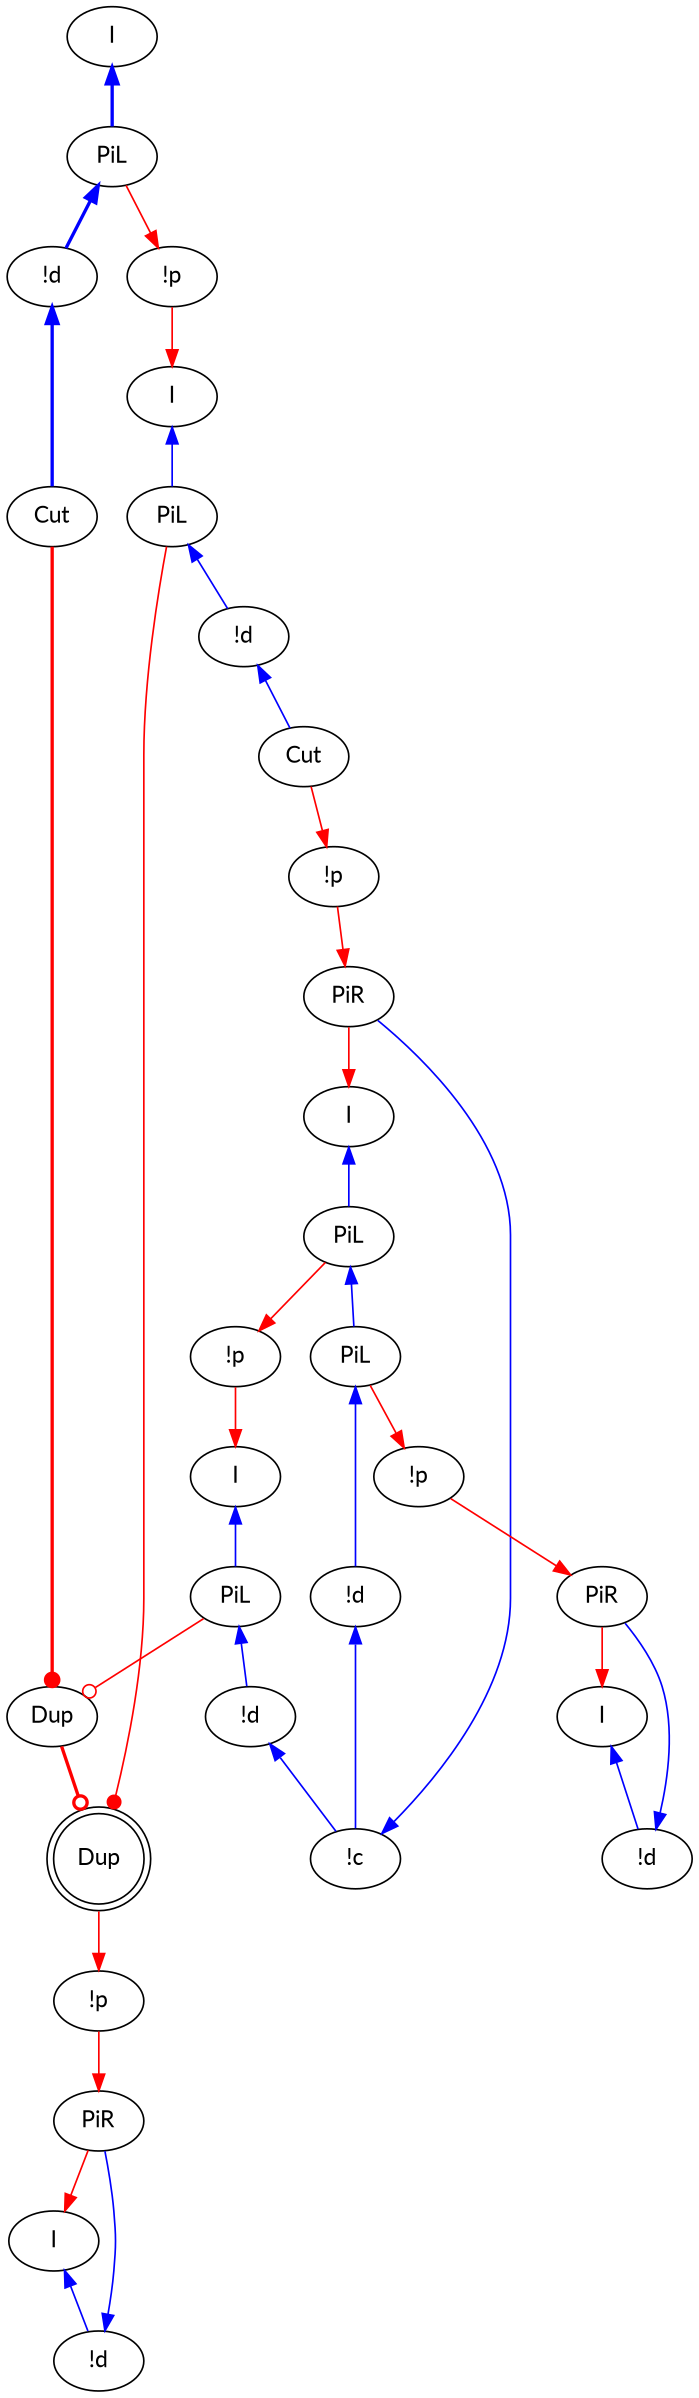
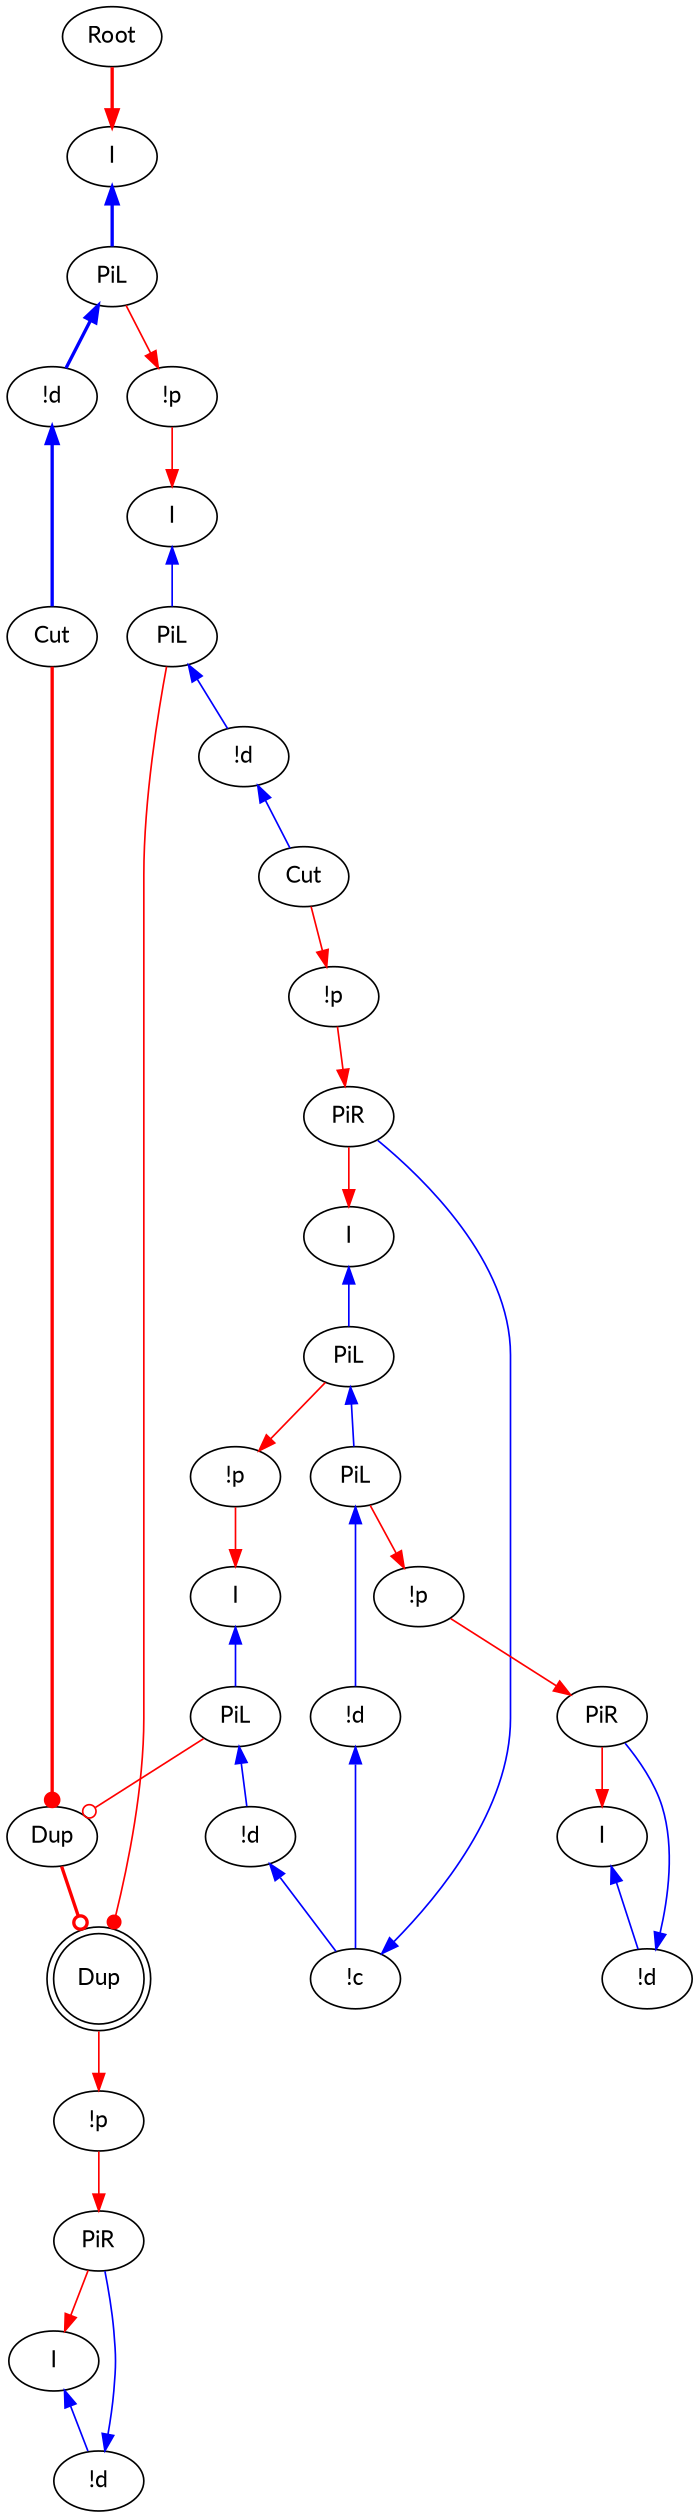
none -> (112, 37)
